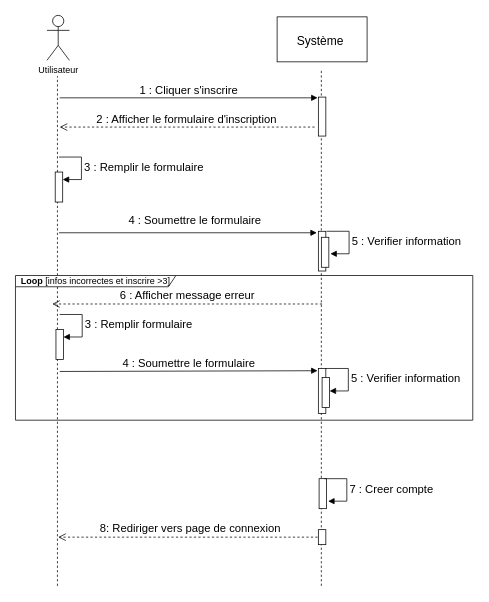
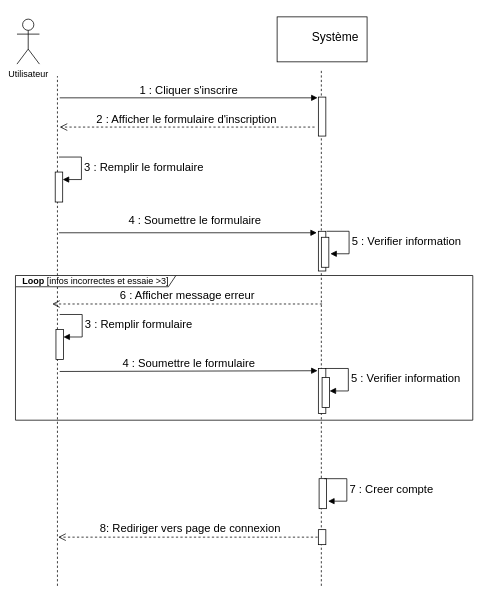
(58, 38) -> (28, 42)
(322, 41) -> (337, 37)
(96, 282) -> (96, 282)
